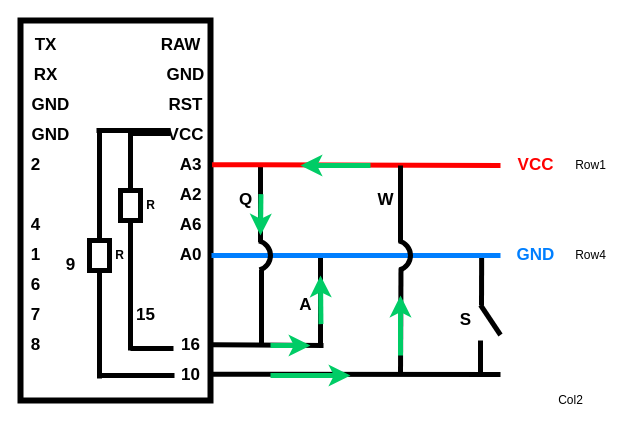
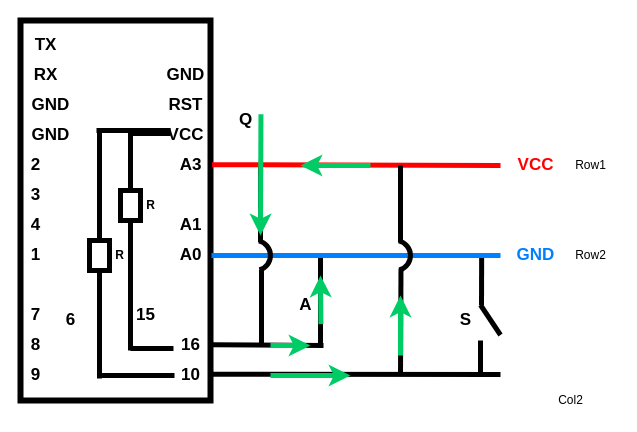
(181, 46) -> none
none -> (36, 196)
(191, 196) -> none
(246, 201) -> (246, 121)
(386, 201) -> none
(191, 226) -> (191, 226)
(591, 256) -> (591, 256)
(71, 266) -> (36, 376)
(36, 286) -> (71, 321)
